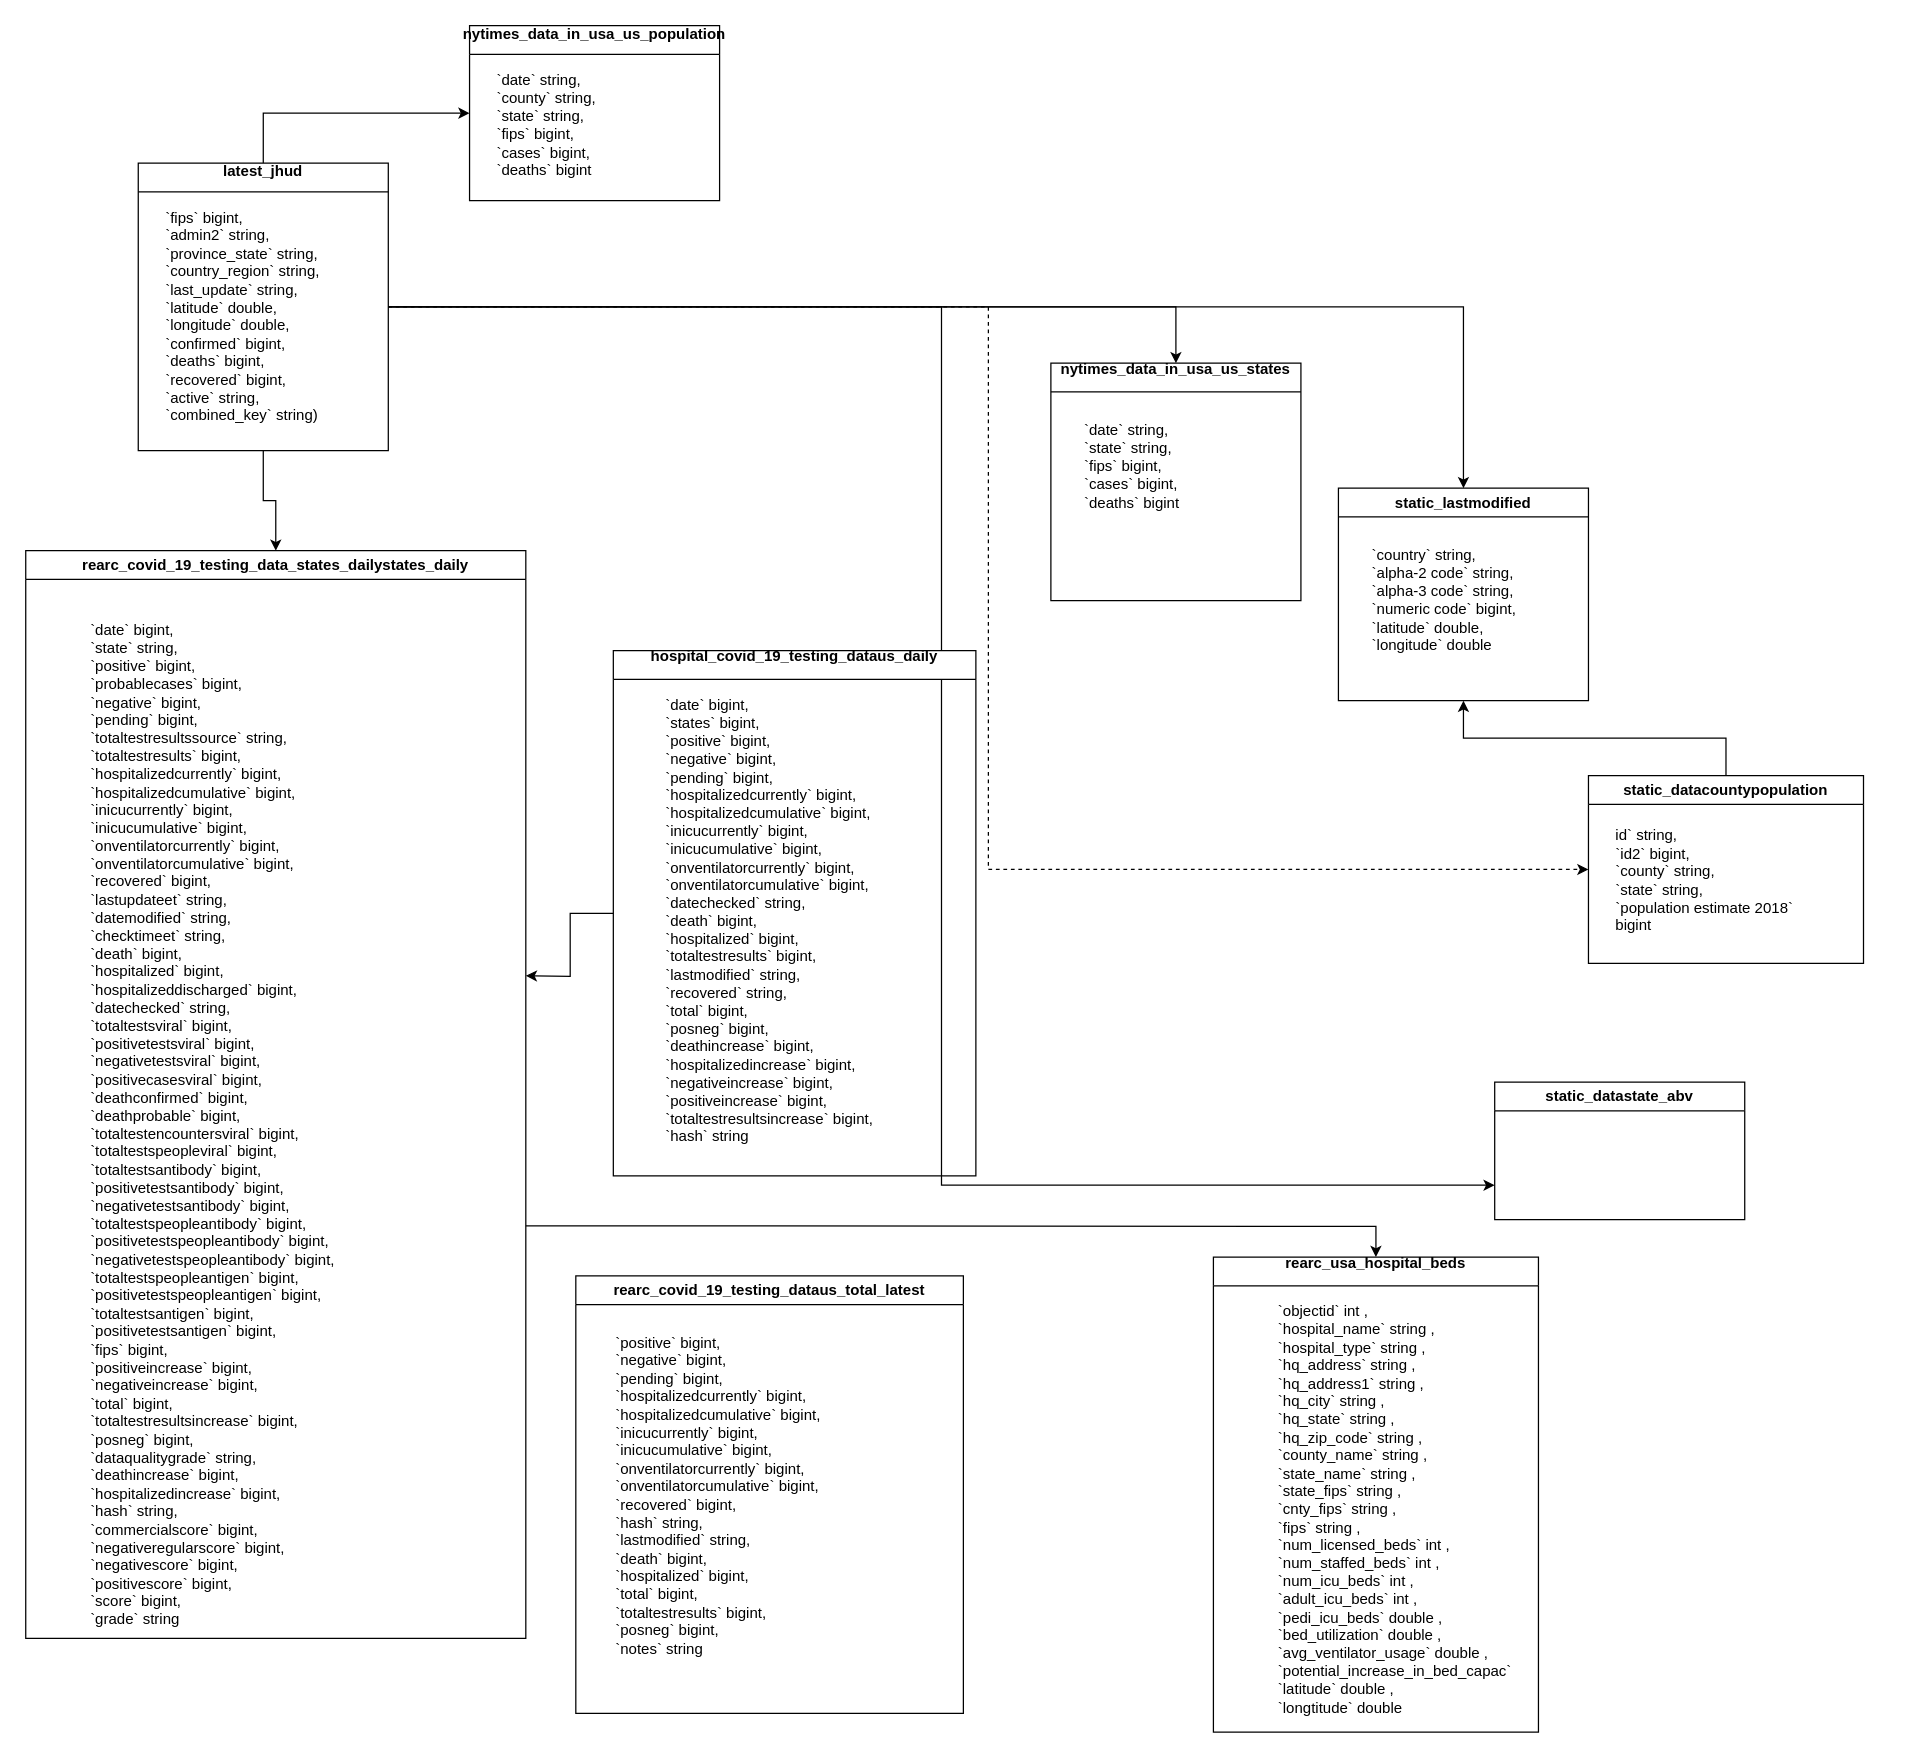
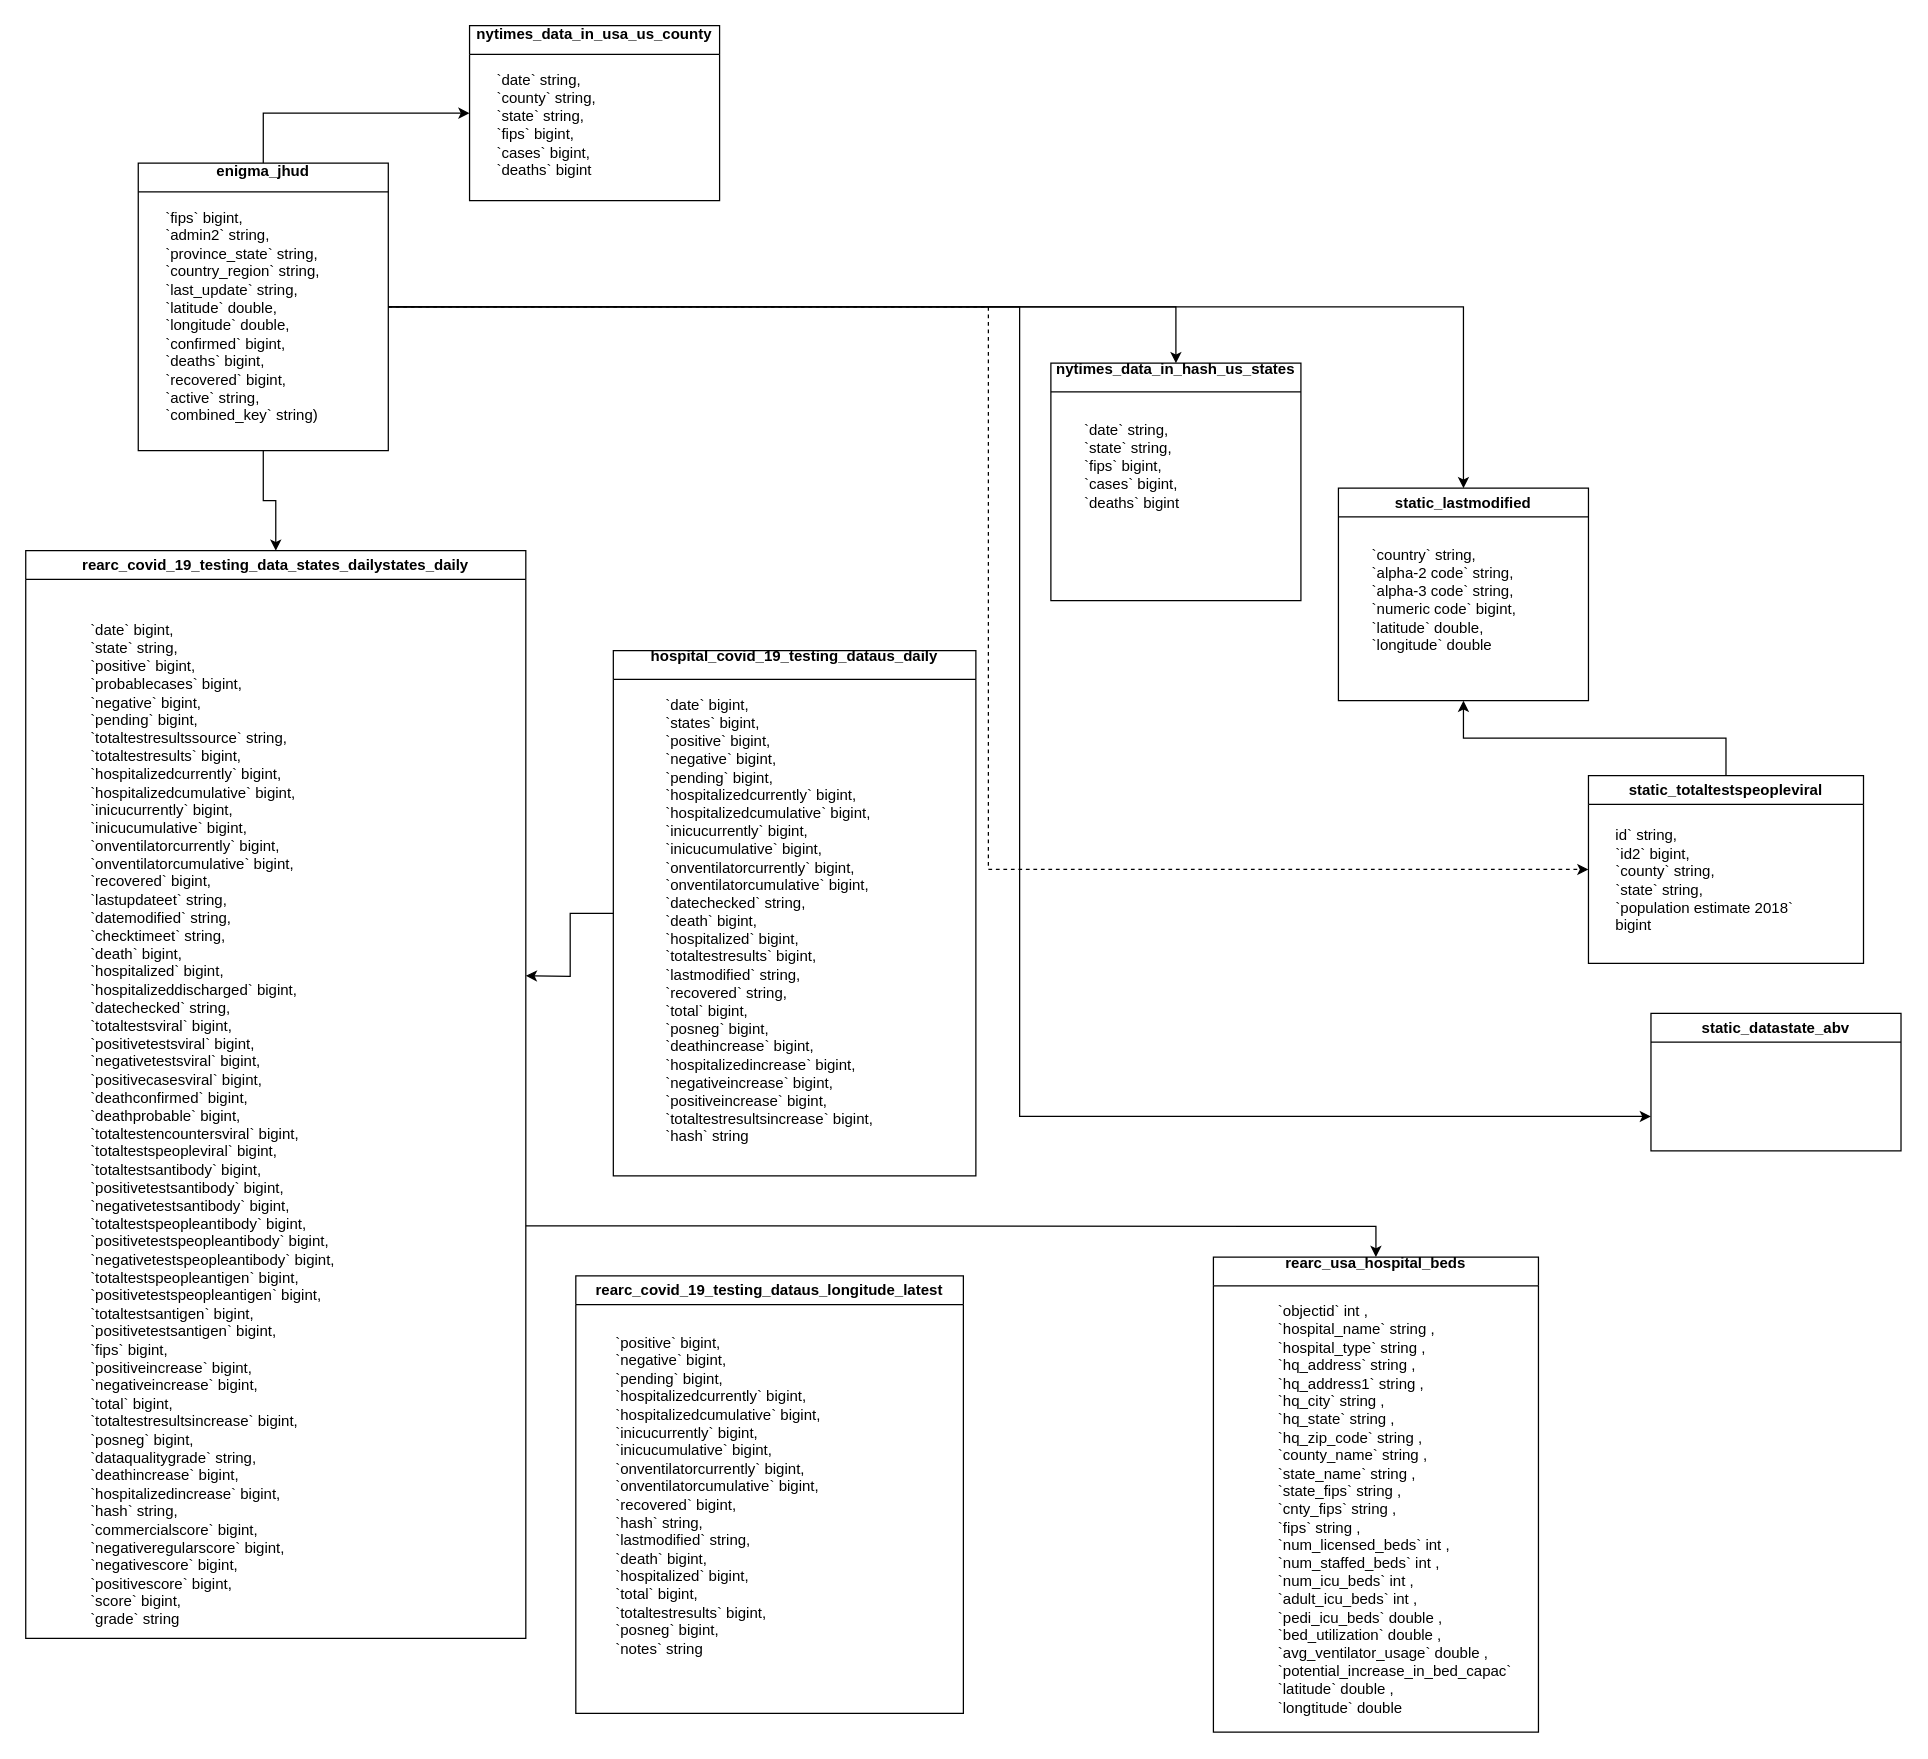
(594, 41) -> (594, 41)
(263, 178) -> (263, 178)
(1176, 378) -> (1176, 378)
(1726, 791) -> (1726, 791)
(1619, 1151) -> (1776, 1082)
(769, 1291) -> (769, 1291)
